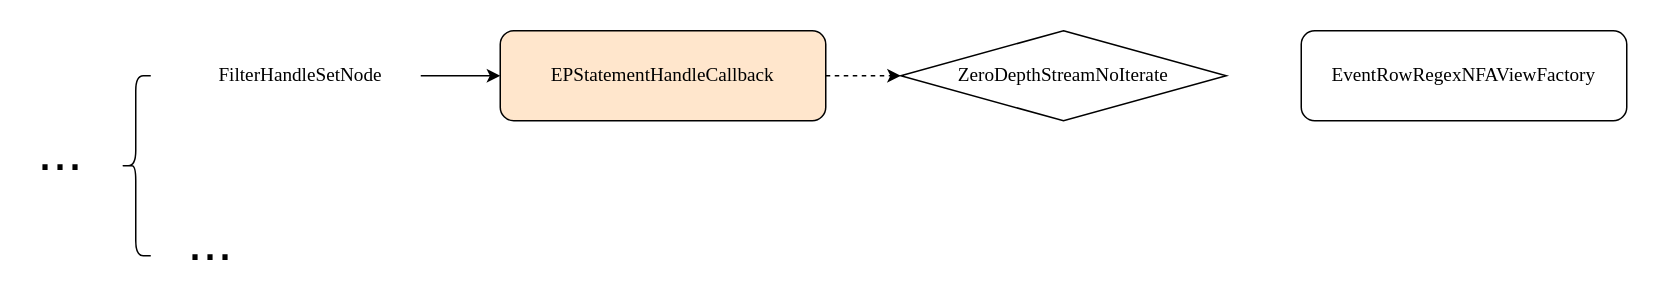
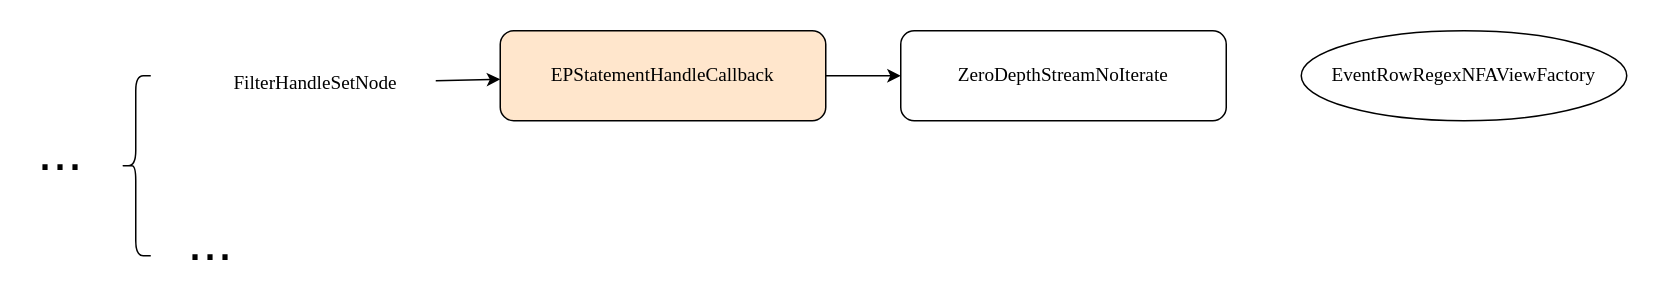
(301, 76) -> (316, 83)
(859, 76) -> (859, 76)
(1064, 76) -> (1064, 76)
(1464, 76) -> (1464, 76)
